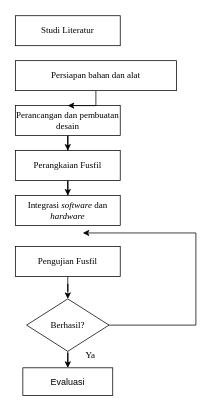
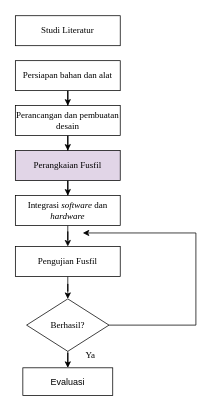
(96, 75) -> (68, 75)
(68, 165) -> (68, 165)
none -> (68, 238)
